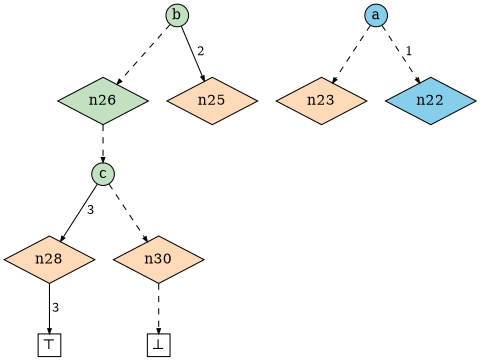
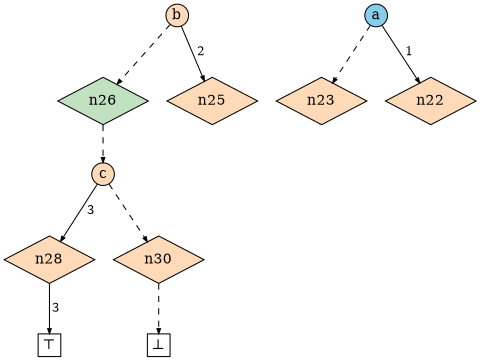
(177, 15) -> (177, 15)
(399, 52) -> (399, 52)
(431, 101) -> (431, 101)
(103, 174) -> (103, 174)
